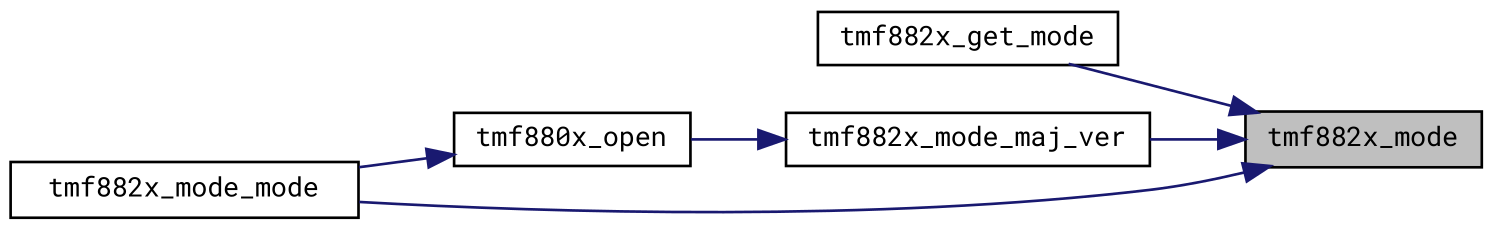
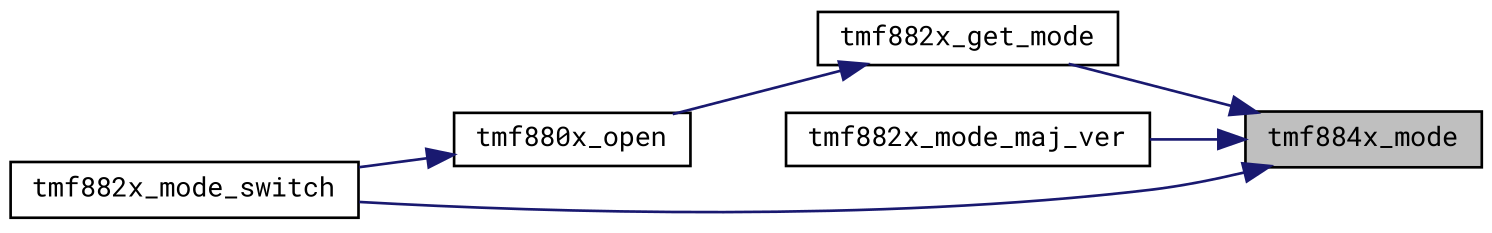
(724, 139) -> (757, 92)
(1364, 139) -> (1364, 139)
(185, 190) -> (185, 190)
